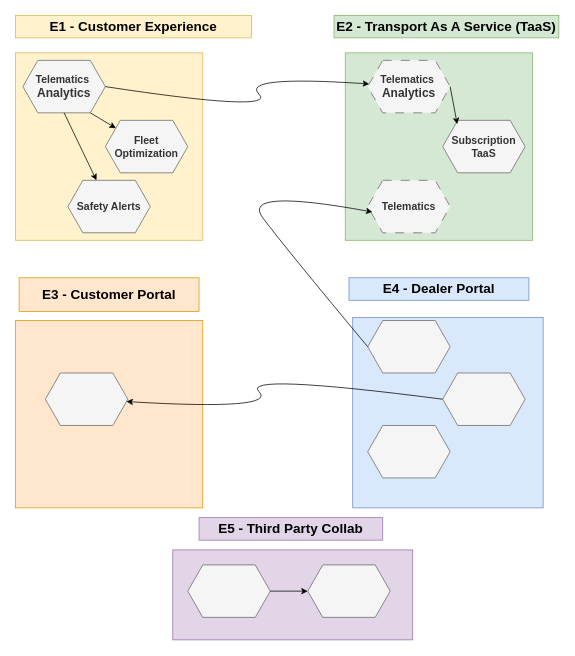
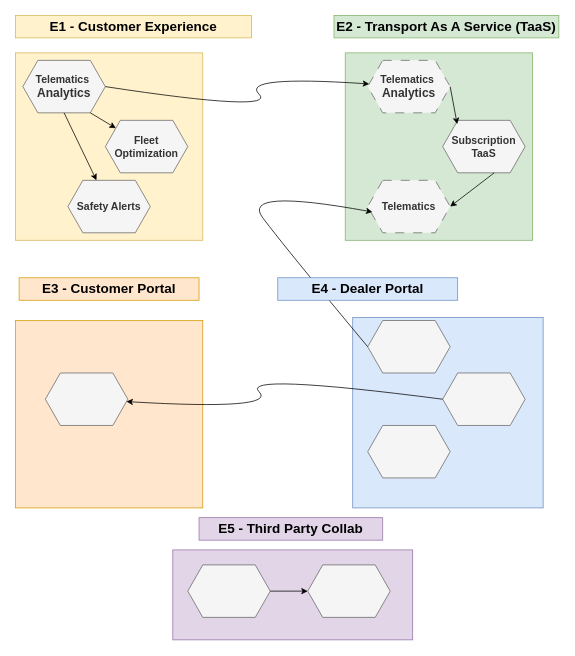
none -> (474, 188)
(439, 289) -> (368, 289)
(109, 295) -> (109, 289)
